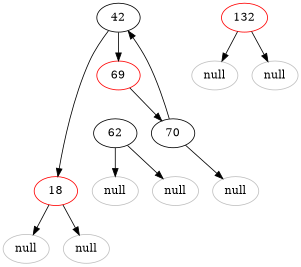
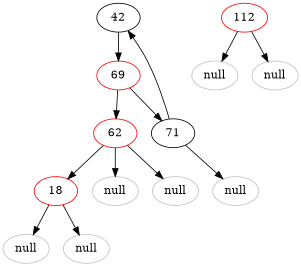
(245, 18) -> (245, 18)
(76, 97) -> (89, 159)
none -> (117, 100)
(115, 133) -> (115, 133)
(173, 133) -> (173, 133)
